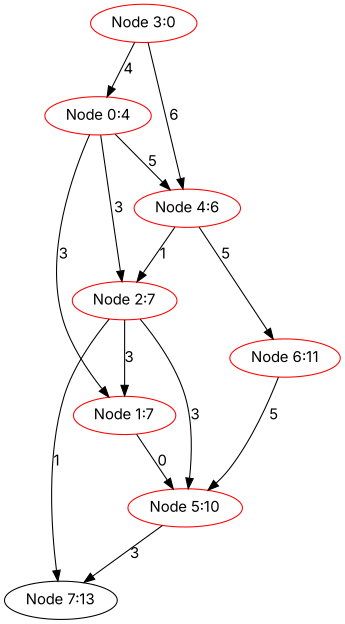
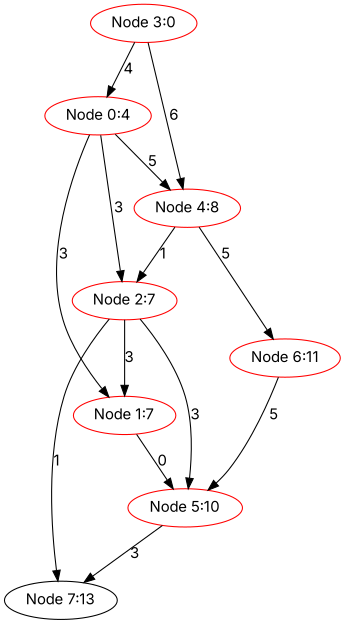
(187, 208) -> (187, 208)
